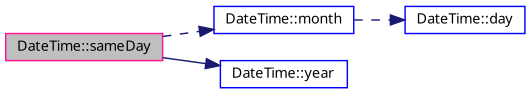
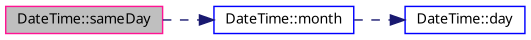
(284, 74) -> none
